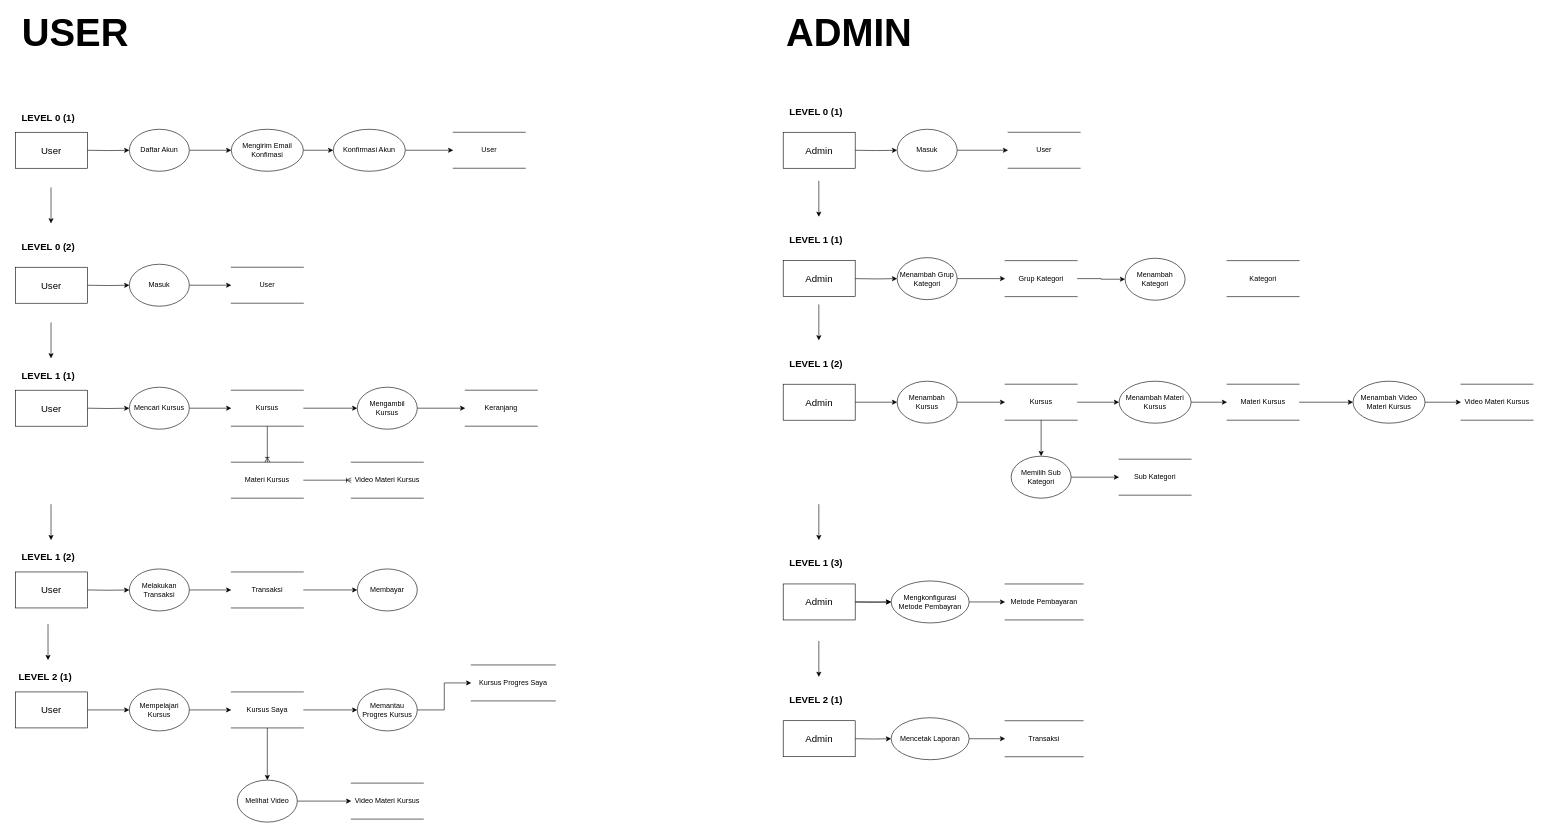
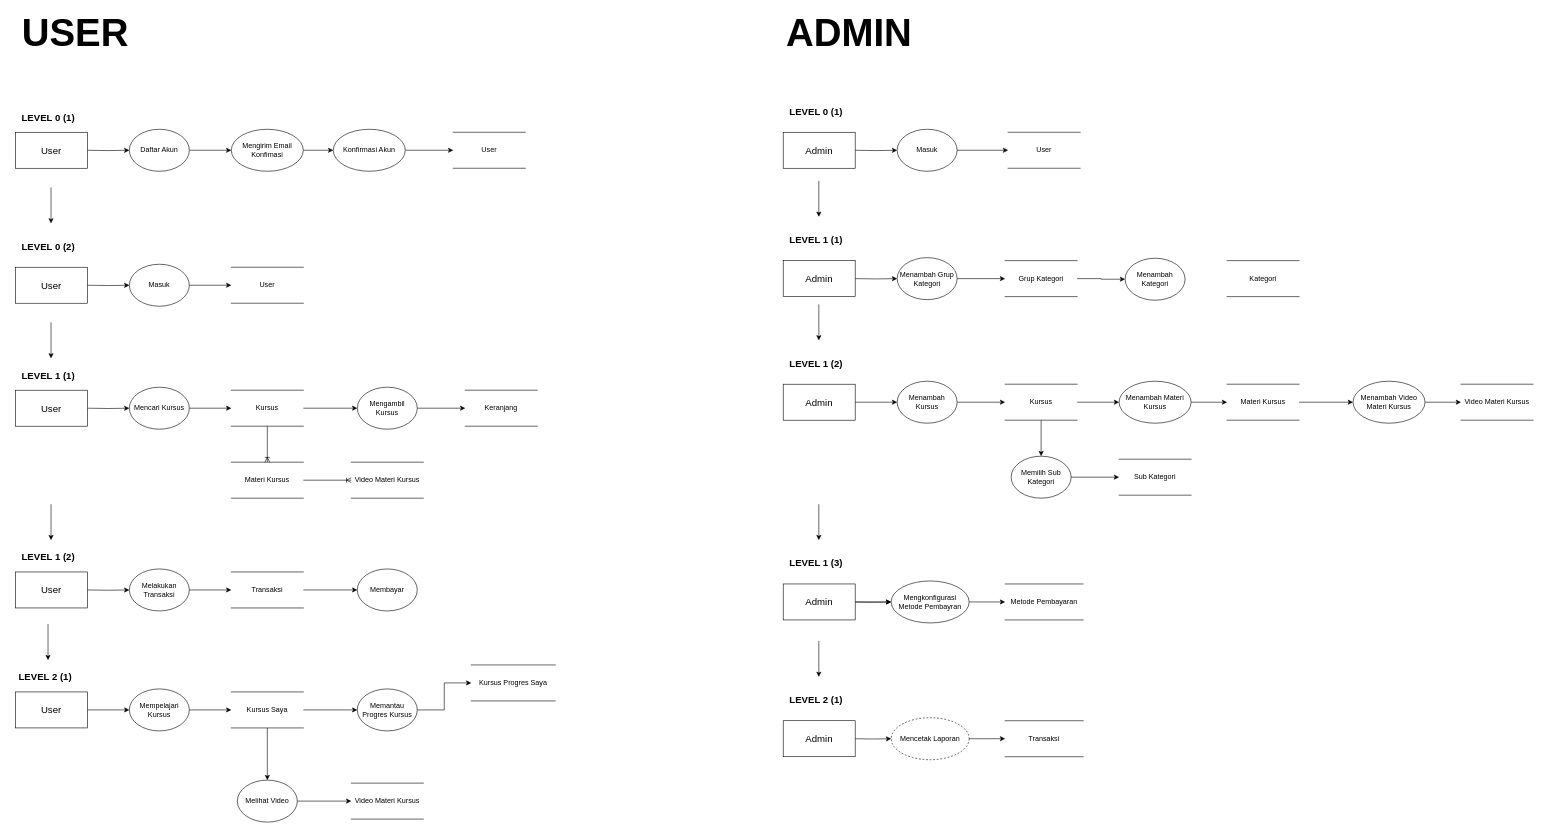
(930, 739) -> (930, 739)
